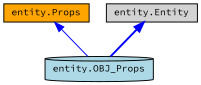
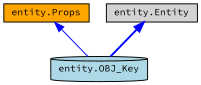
(99, 69) -> (99, 69)
